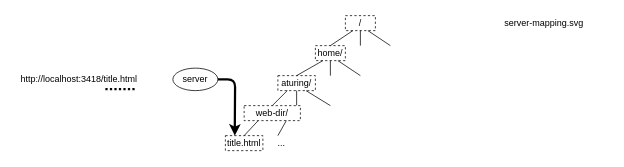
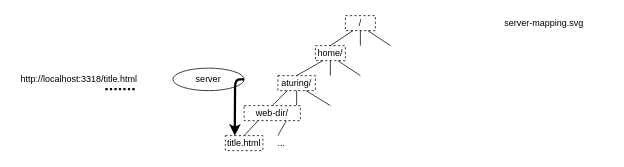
(79, 79) -> (79, 79)
(195, 79) -> (209, 79)
